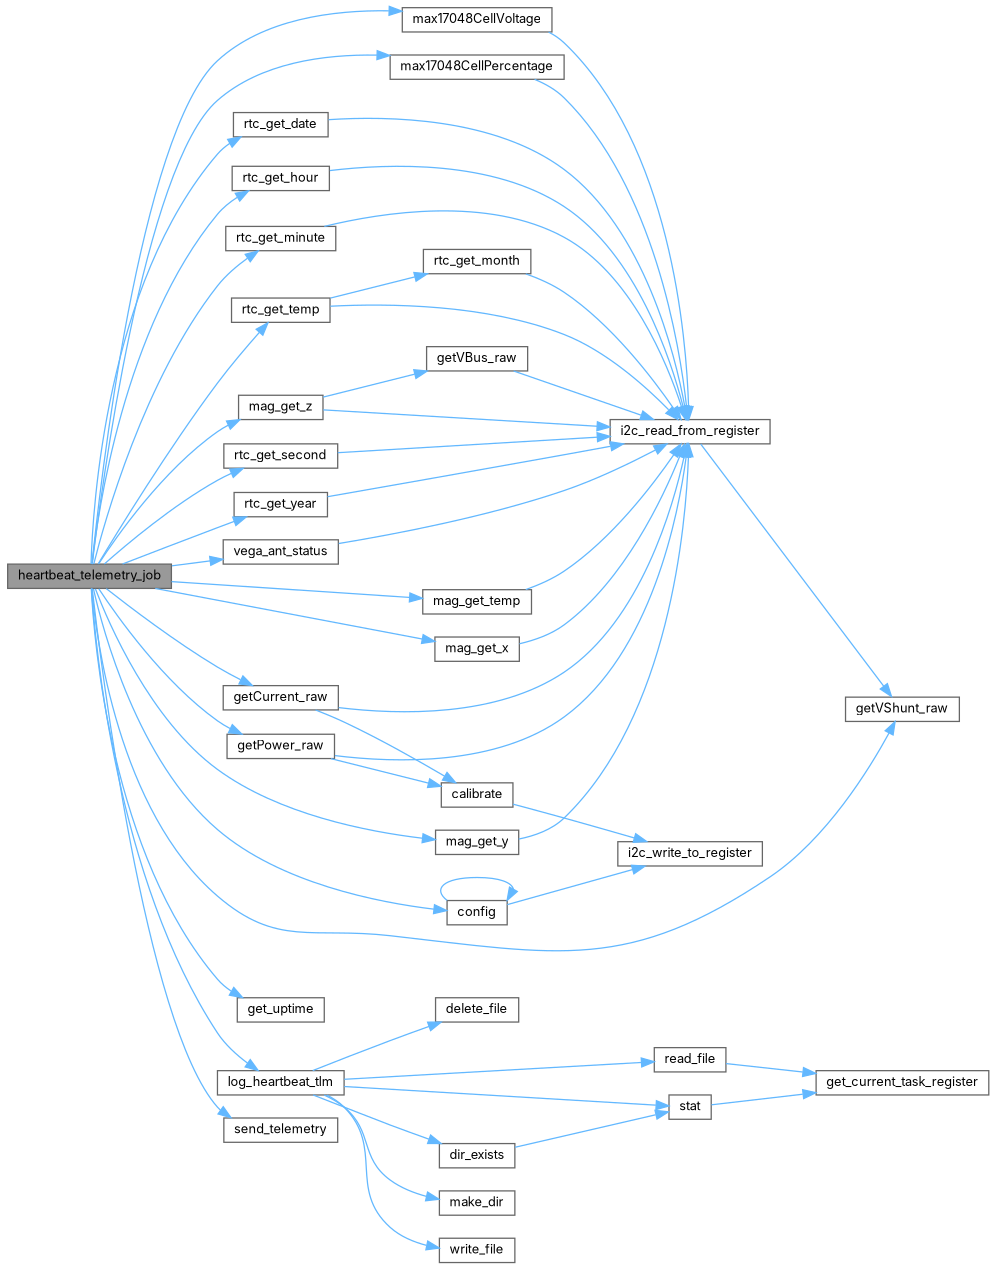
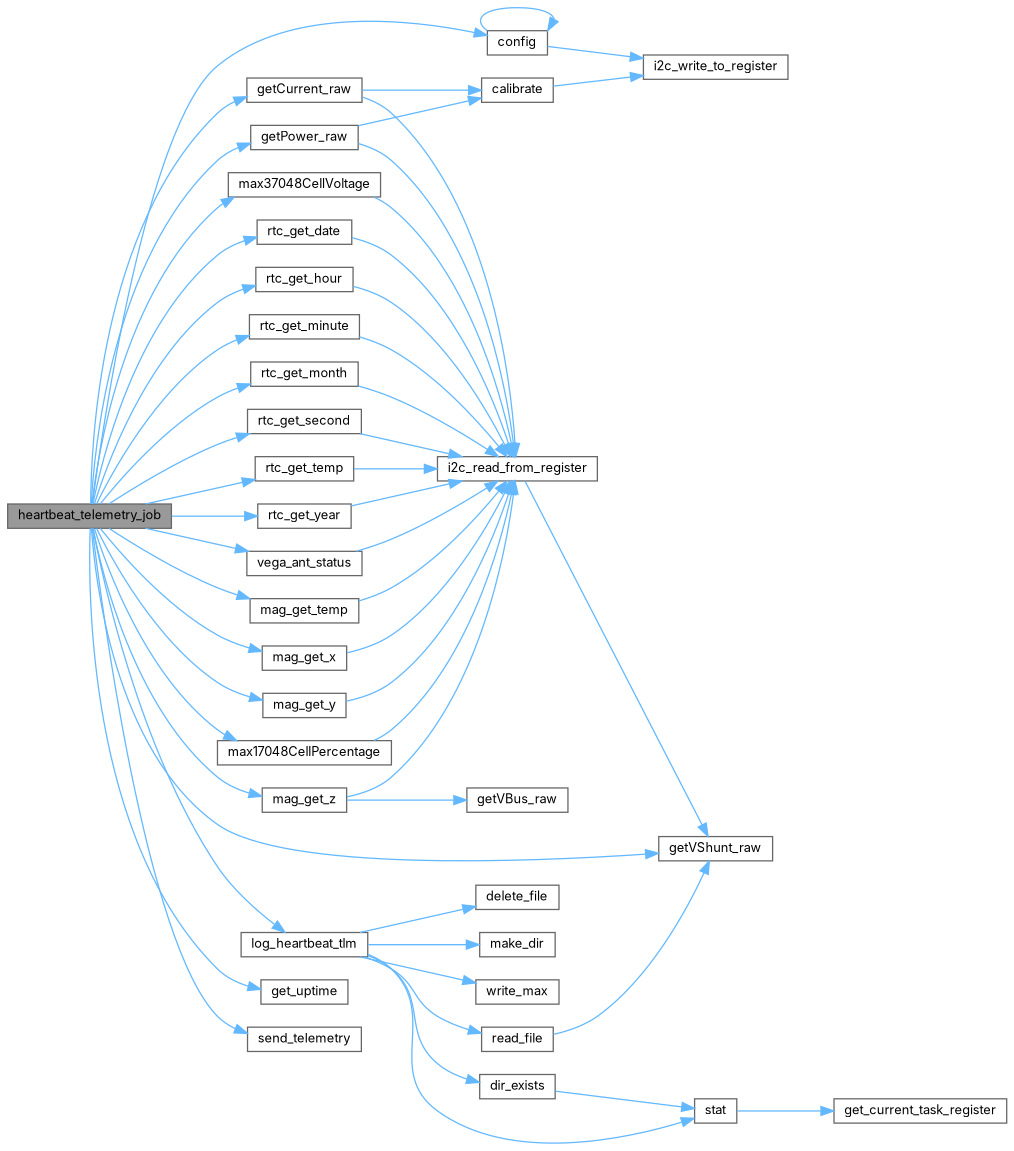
(477, 20) -> (304, 185)
(373, 287) -> (162, 438)
(577, 393) -> none
(764, 1068) -> (645, 970)
(477, 1250) -> (517, 992)
